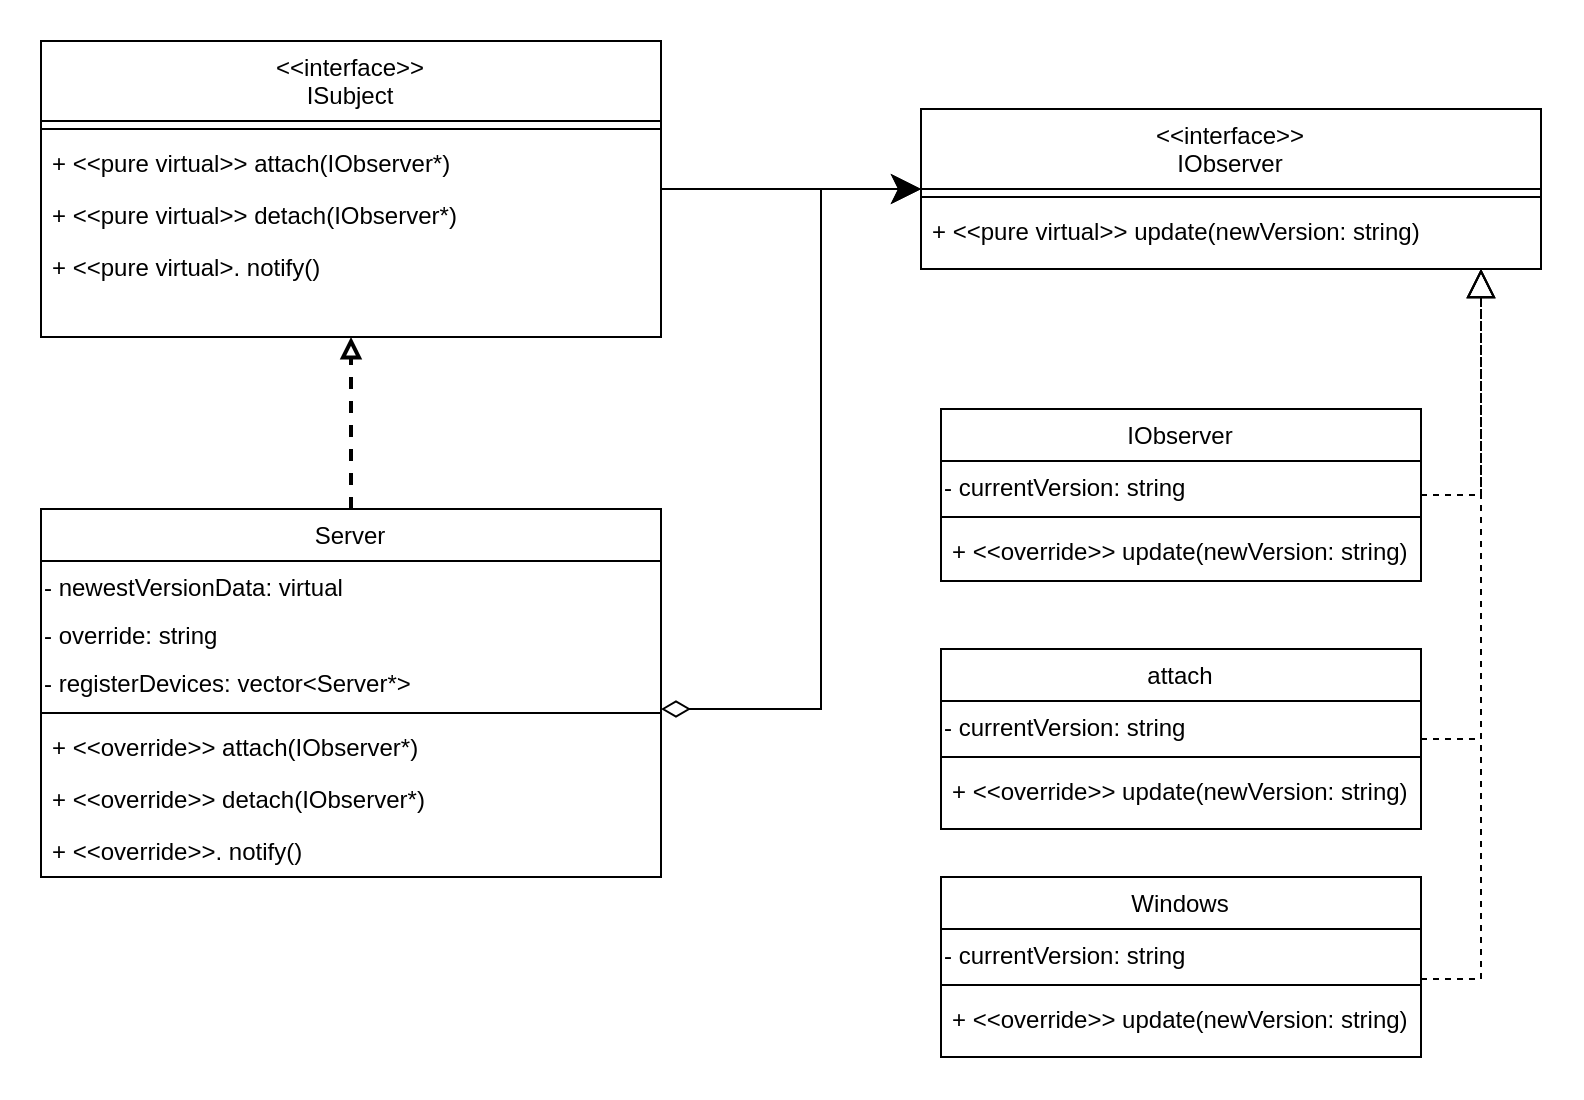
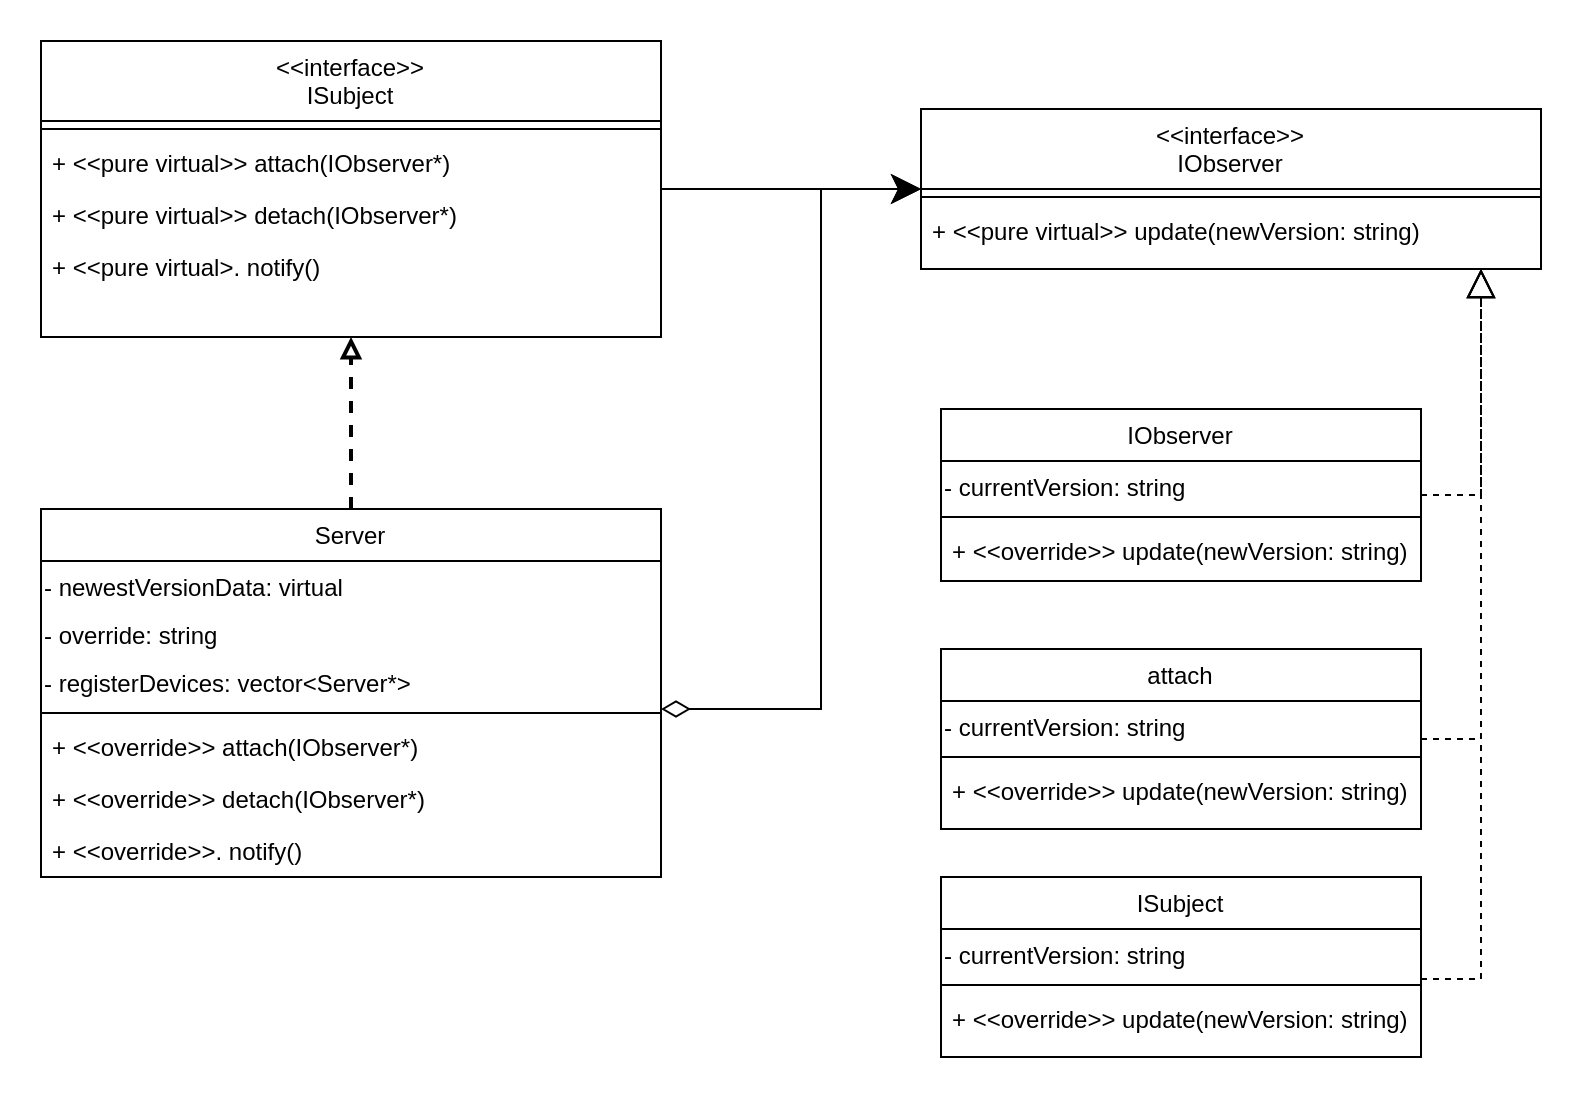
(1180, 904) -> (1180, 904)
